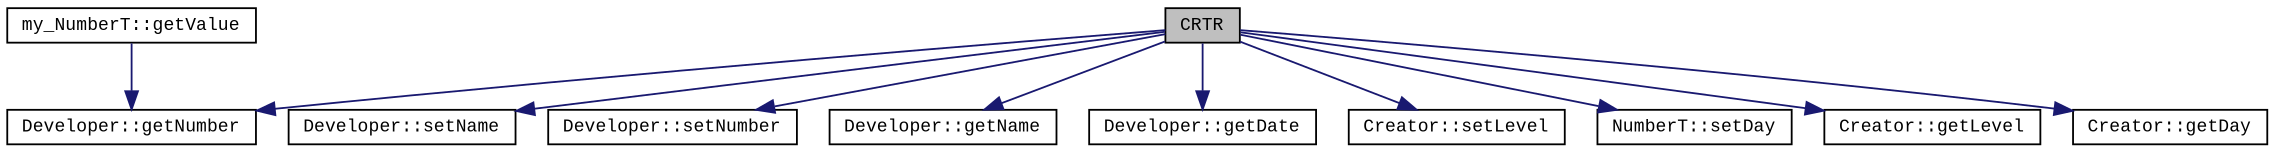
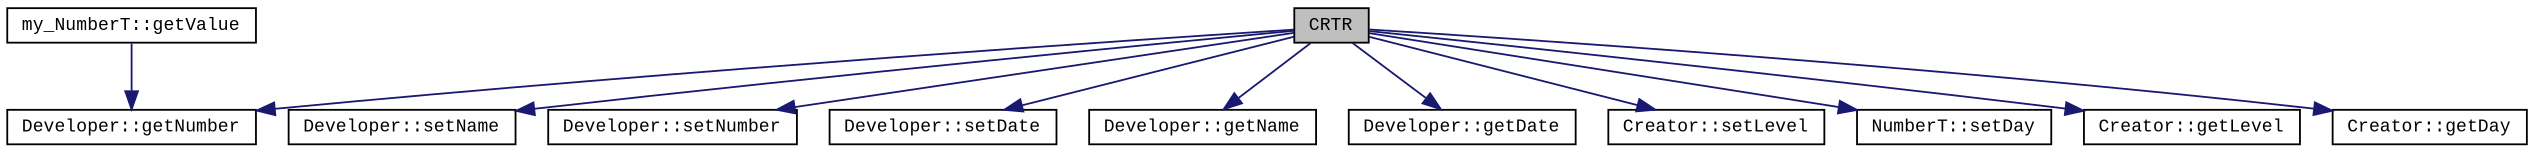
none -> (943, 127)
